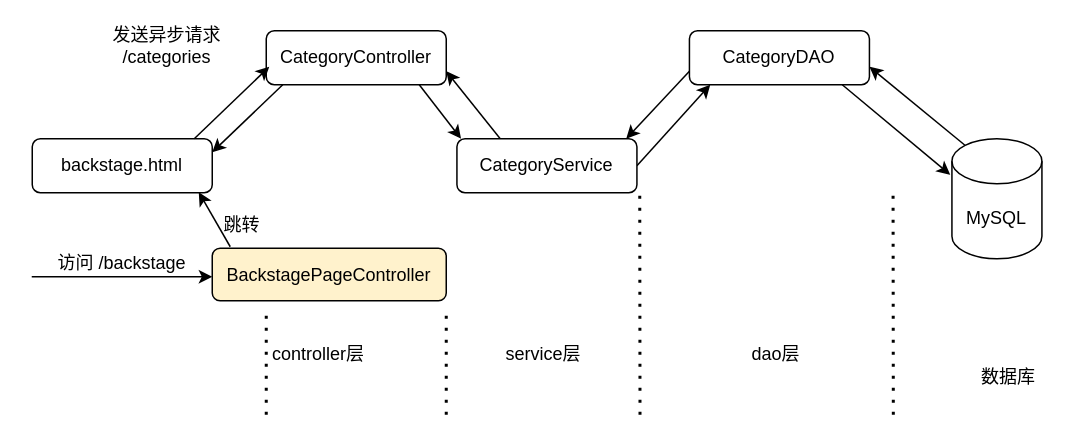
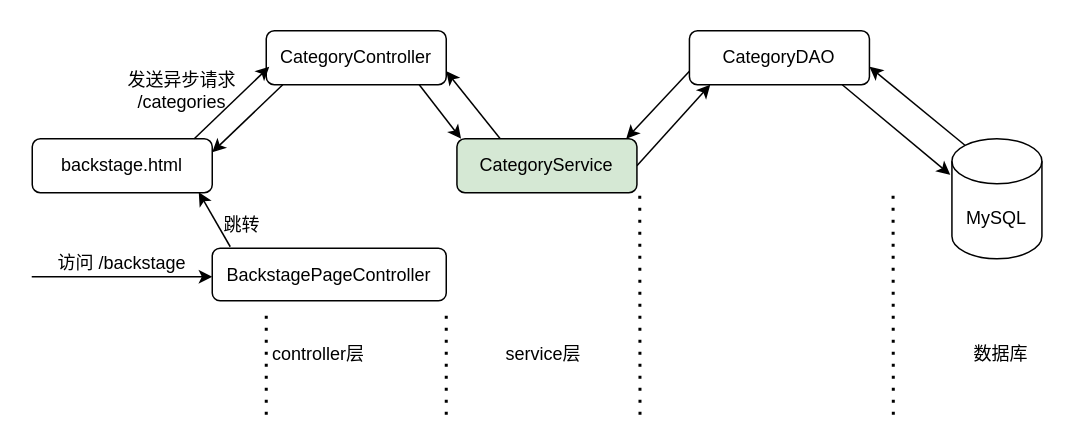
(167, 46) -> (182, 91)
(547, 166) -> (547, 166)
(329, 275) -> (329, 275)
(776, 355) -> none
(1009, 377) -> (1001, 355)
